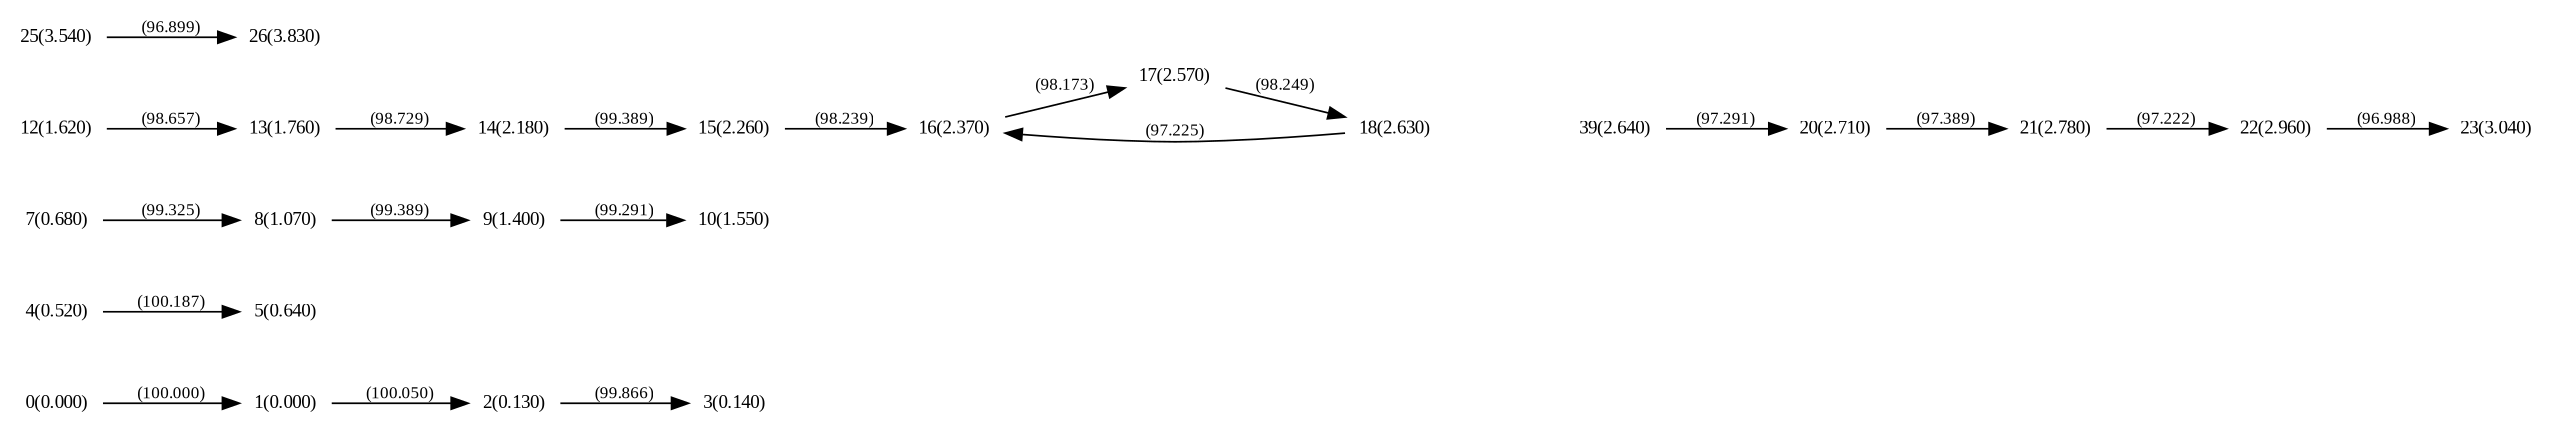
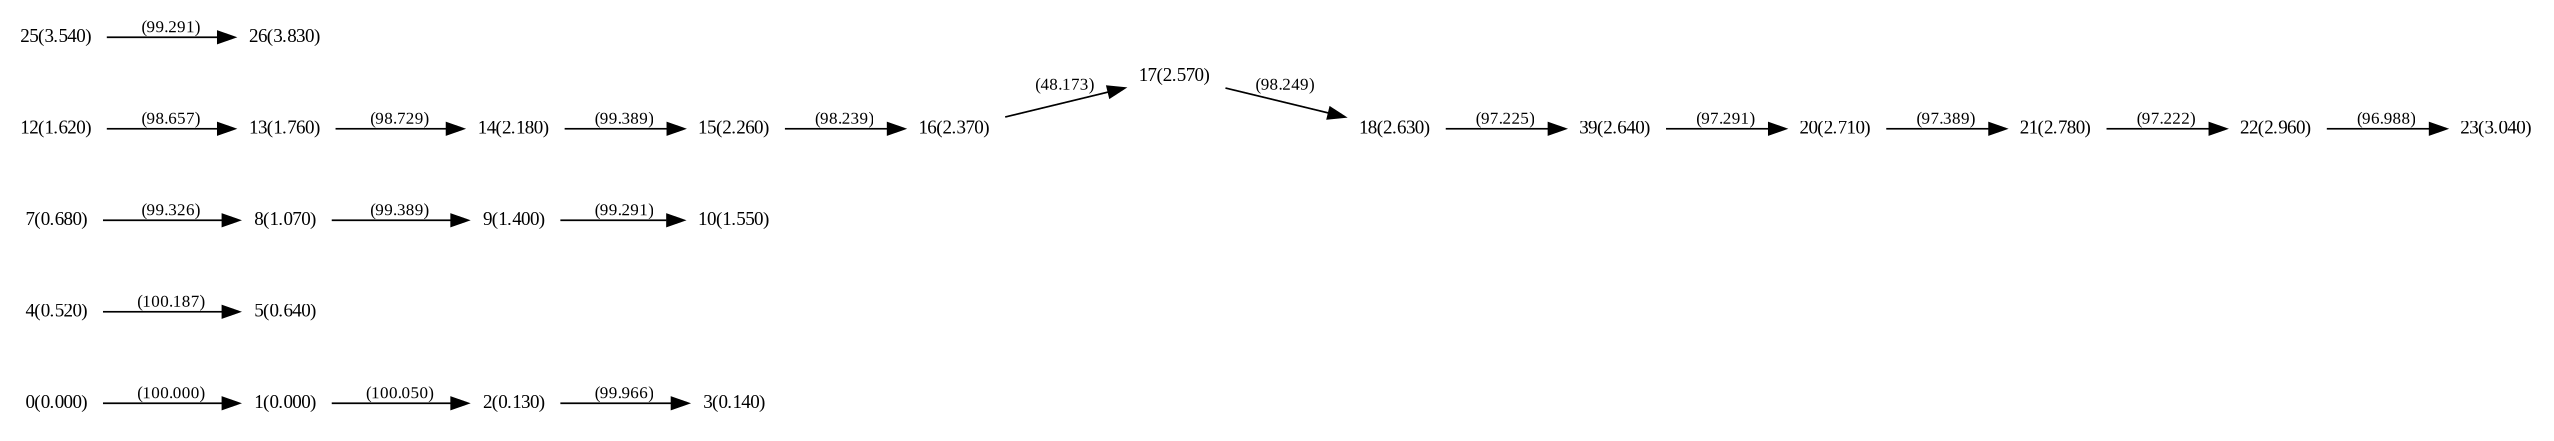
(171, 28) -> (171, 28)
(1065, 86) -> (1065, 86)
(1184, 142) -> (1497, 129)
(171, 211) -> (171, 211)
(624, 394) -> (624, 394)
